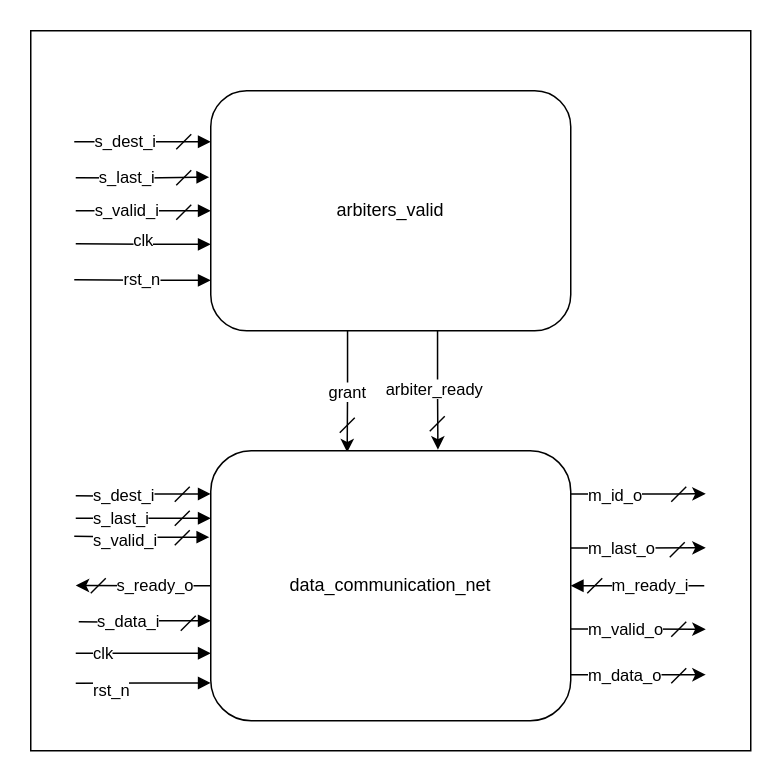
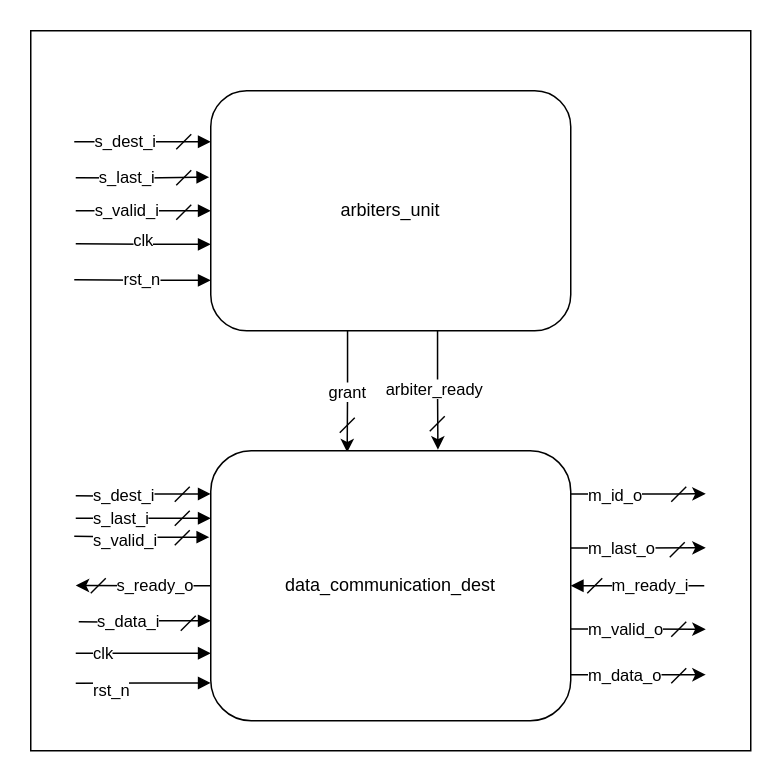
(391, 211) -> (391, 211)
(391, 586) -> (391, 586)
